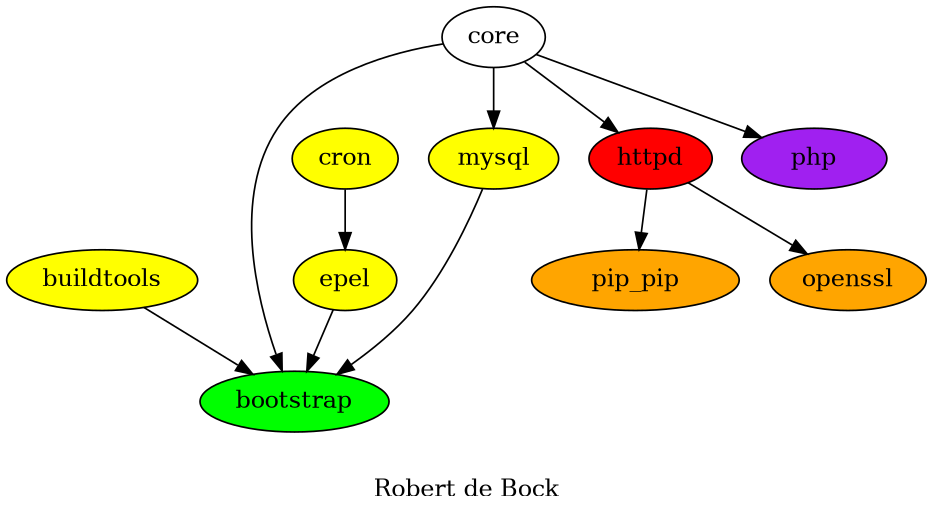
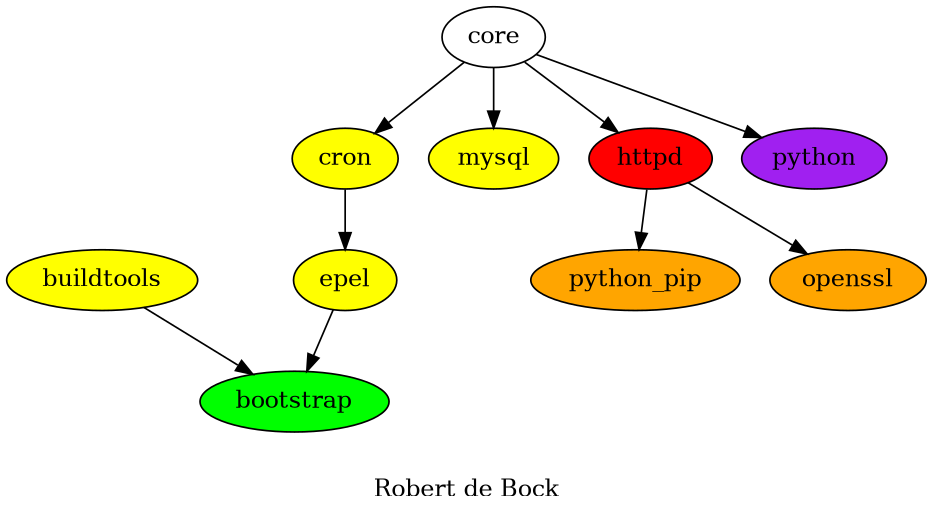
(268, 147) -> (426, 92)
(814, 159) -> (814, 159)
(635, 280) -> (635, 280)
(430, 287) -> none
